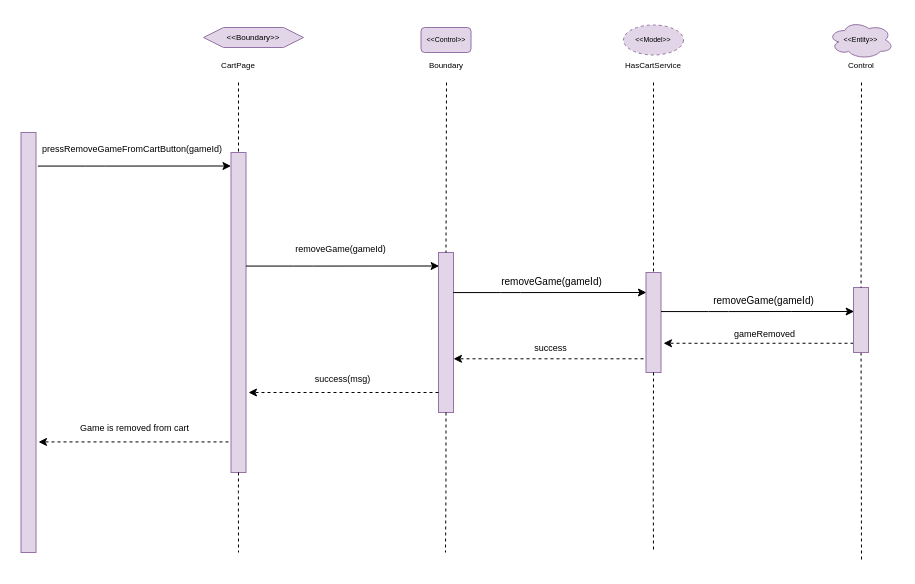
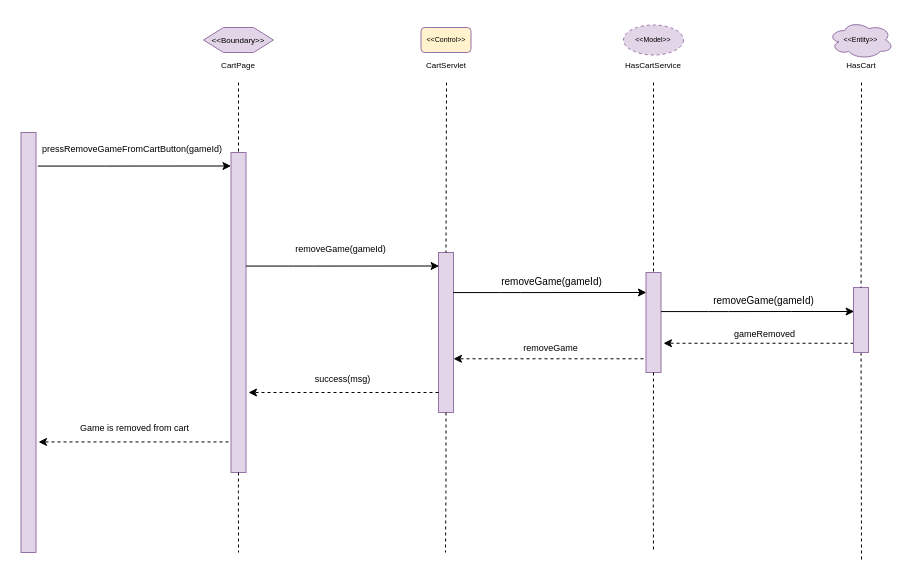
(254, 38) -> (239, 40)
(446, 40) -> (446, 40)
(447, 66) -> (447, 66)
(862, 66) -> (862, 66)
(551, 349) -> (551, 349)
